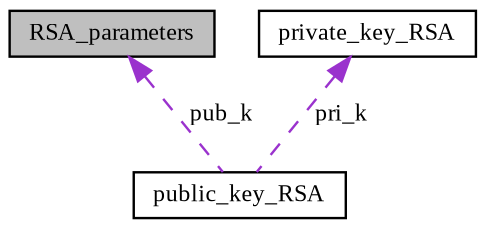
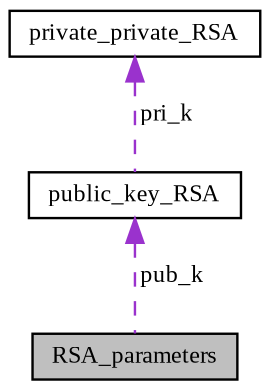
(367, 34) -> (135, 34)
(184, 124) -> (135, 288)
